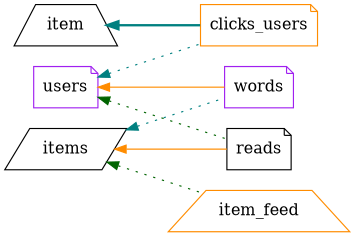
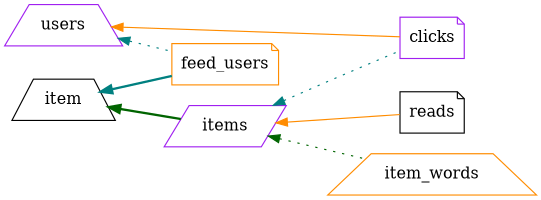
(259, 25) -> (225, 64)
(66, 87) -> (64, 25)
(259, 87) -> (432, 38)
none -> (150, 114)
(174, 122) -> none
(66, 149) -> (225, 126)
(259, 211) -> (432, 174)
